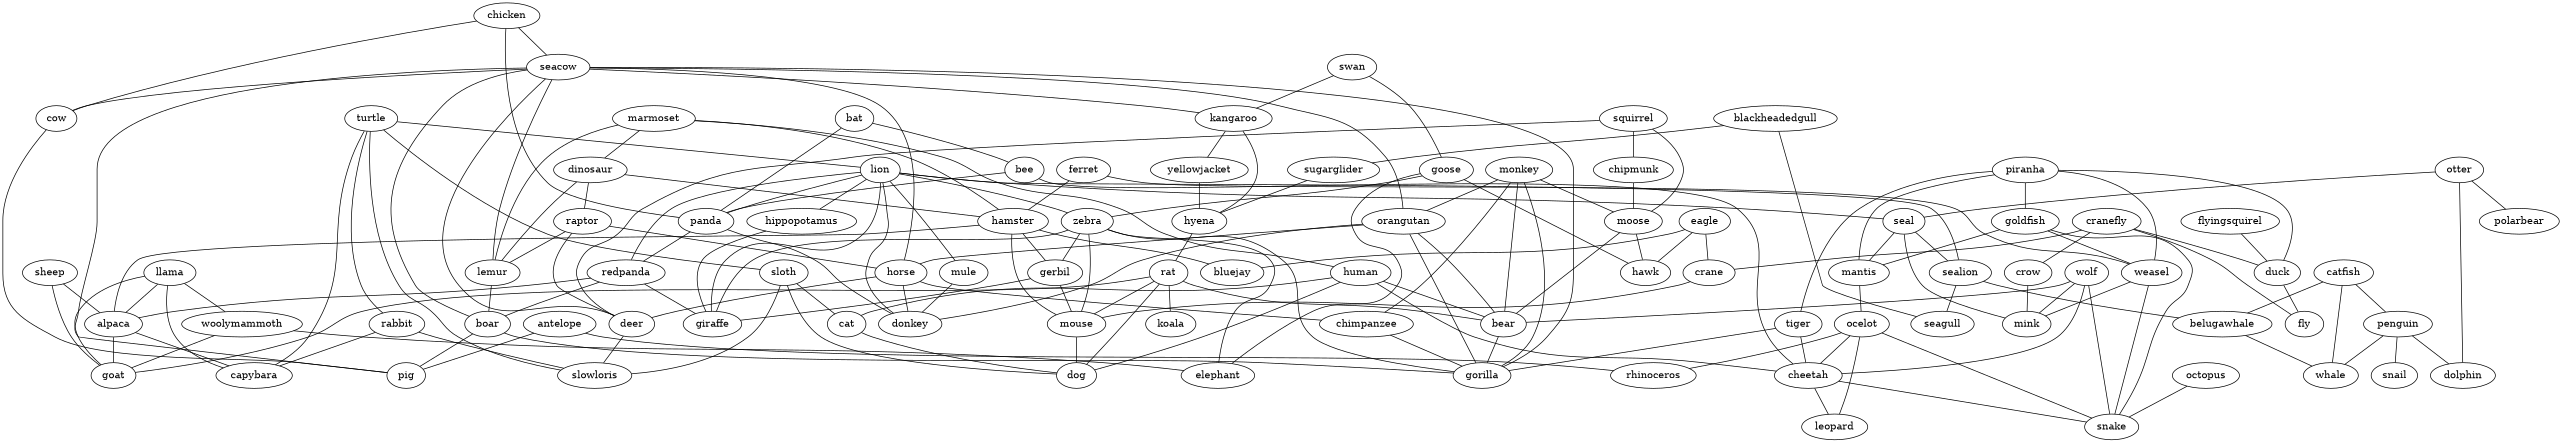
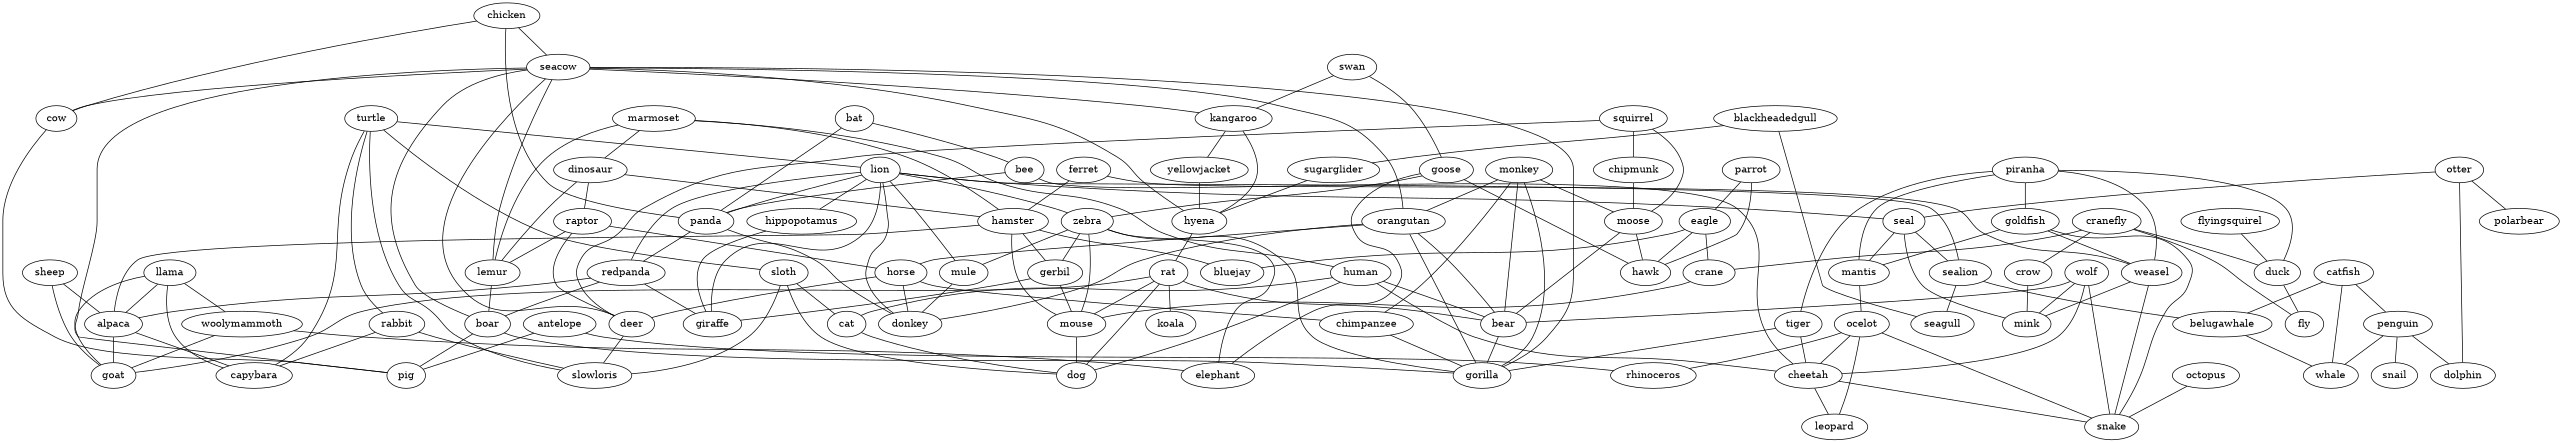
(830, 88) -> (901, 93)
none -> (1751, 170)
(878, 240) -> (1027, 246)
